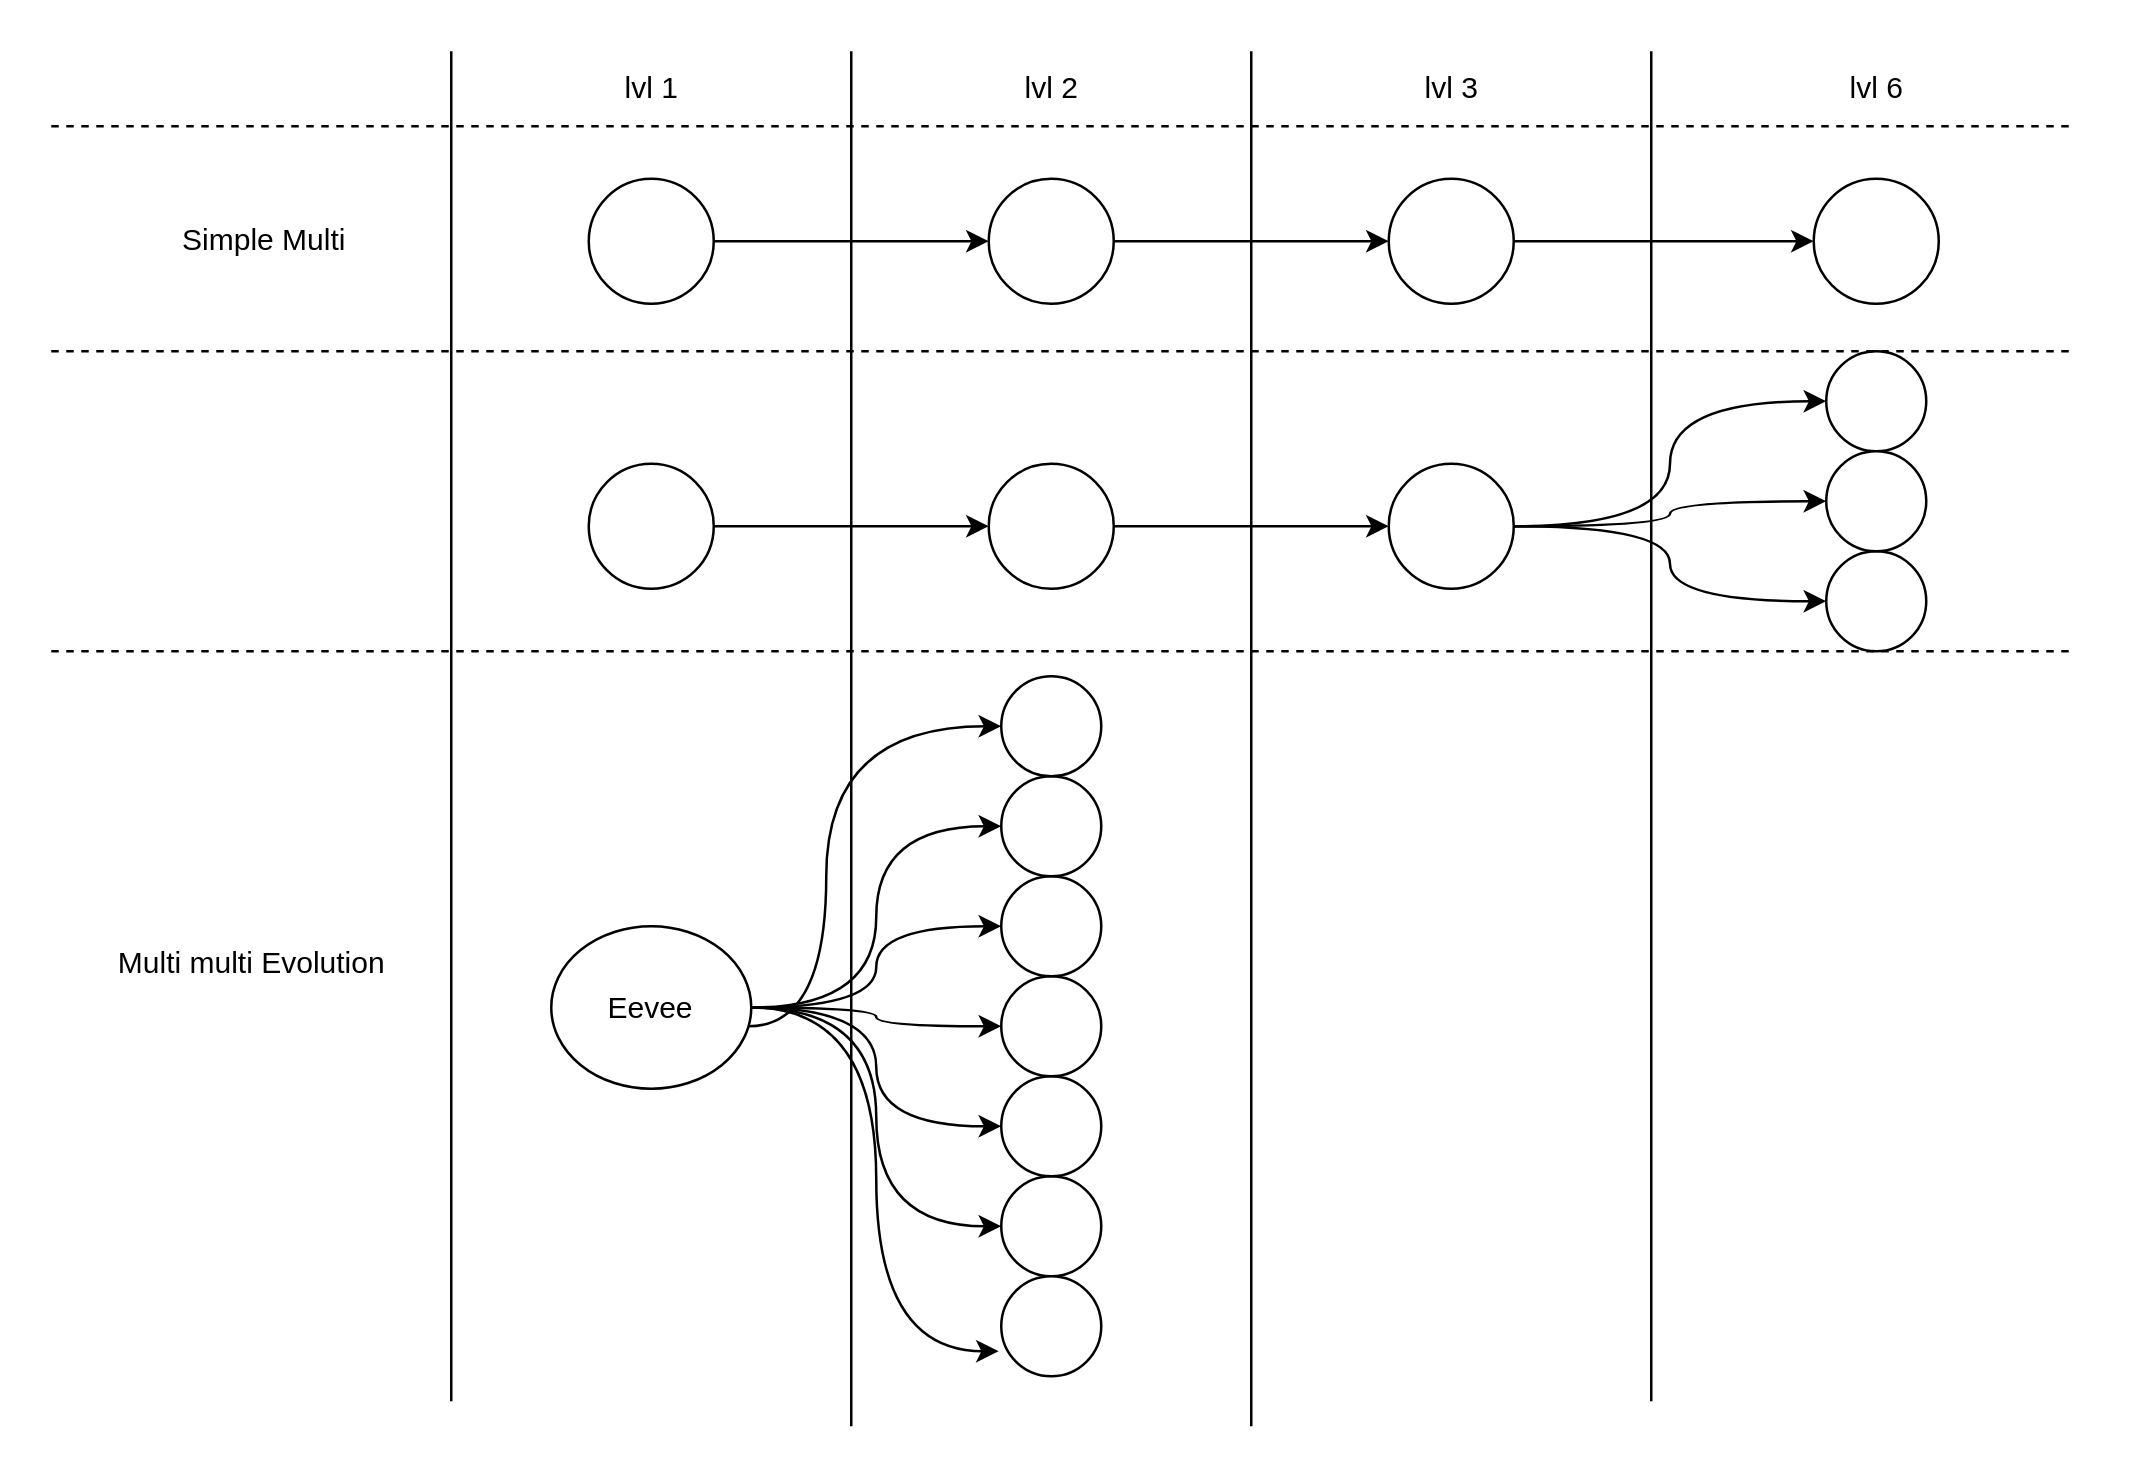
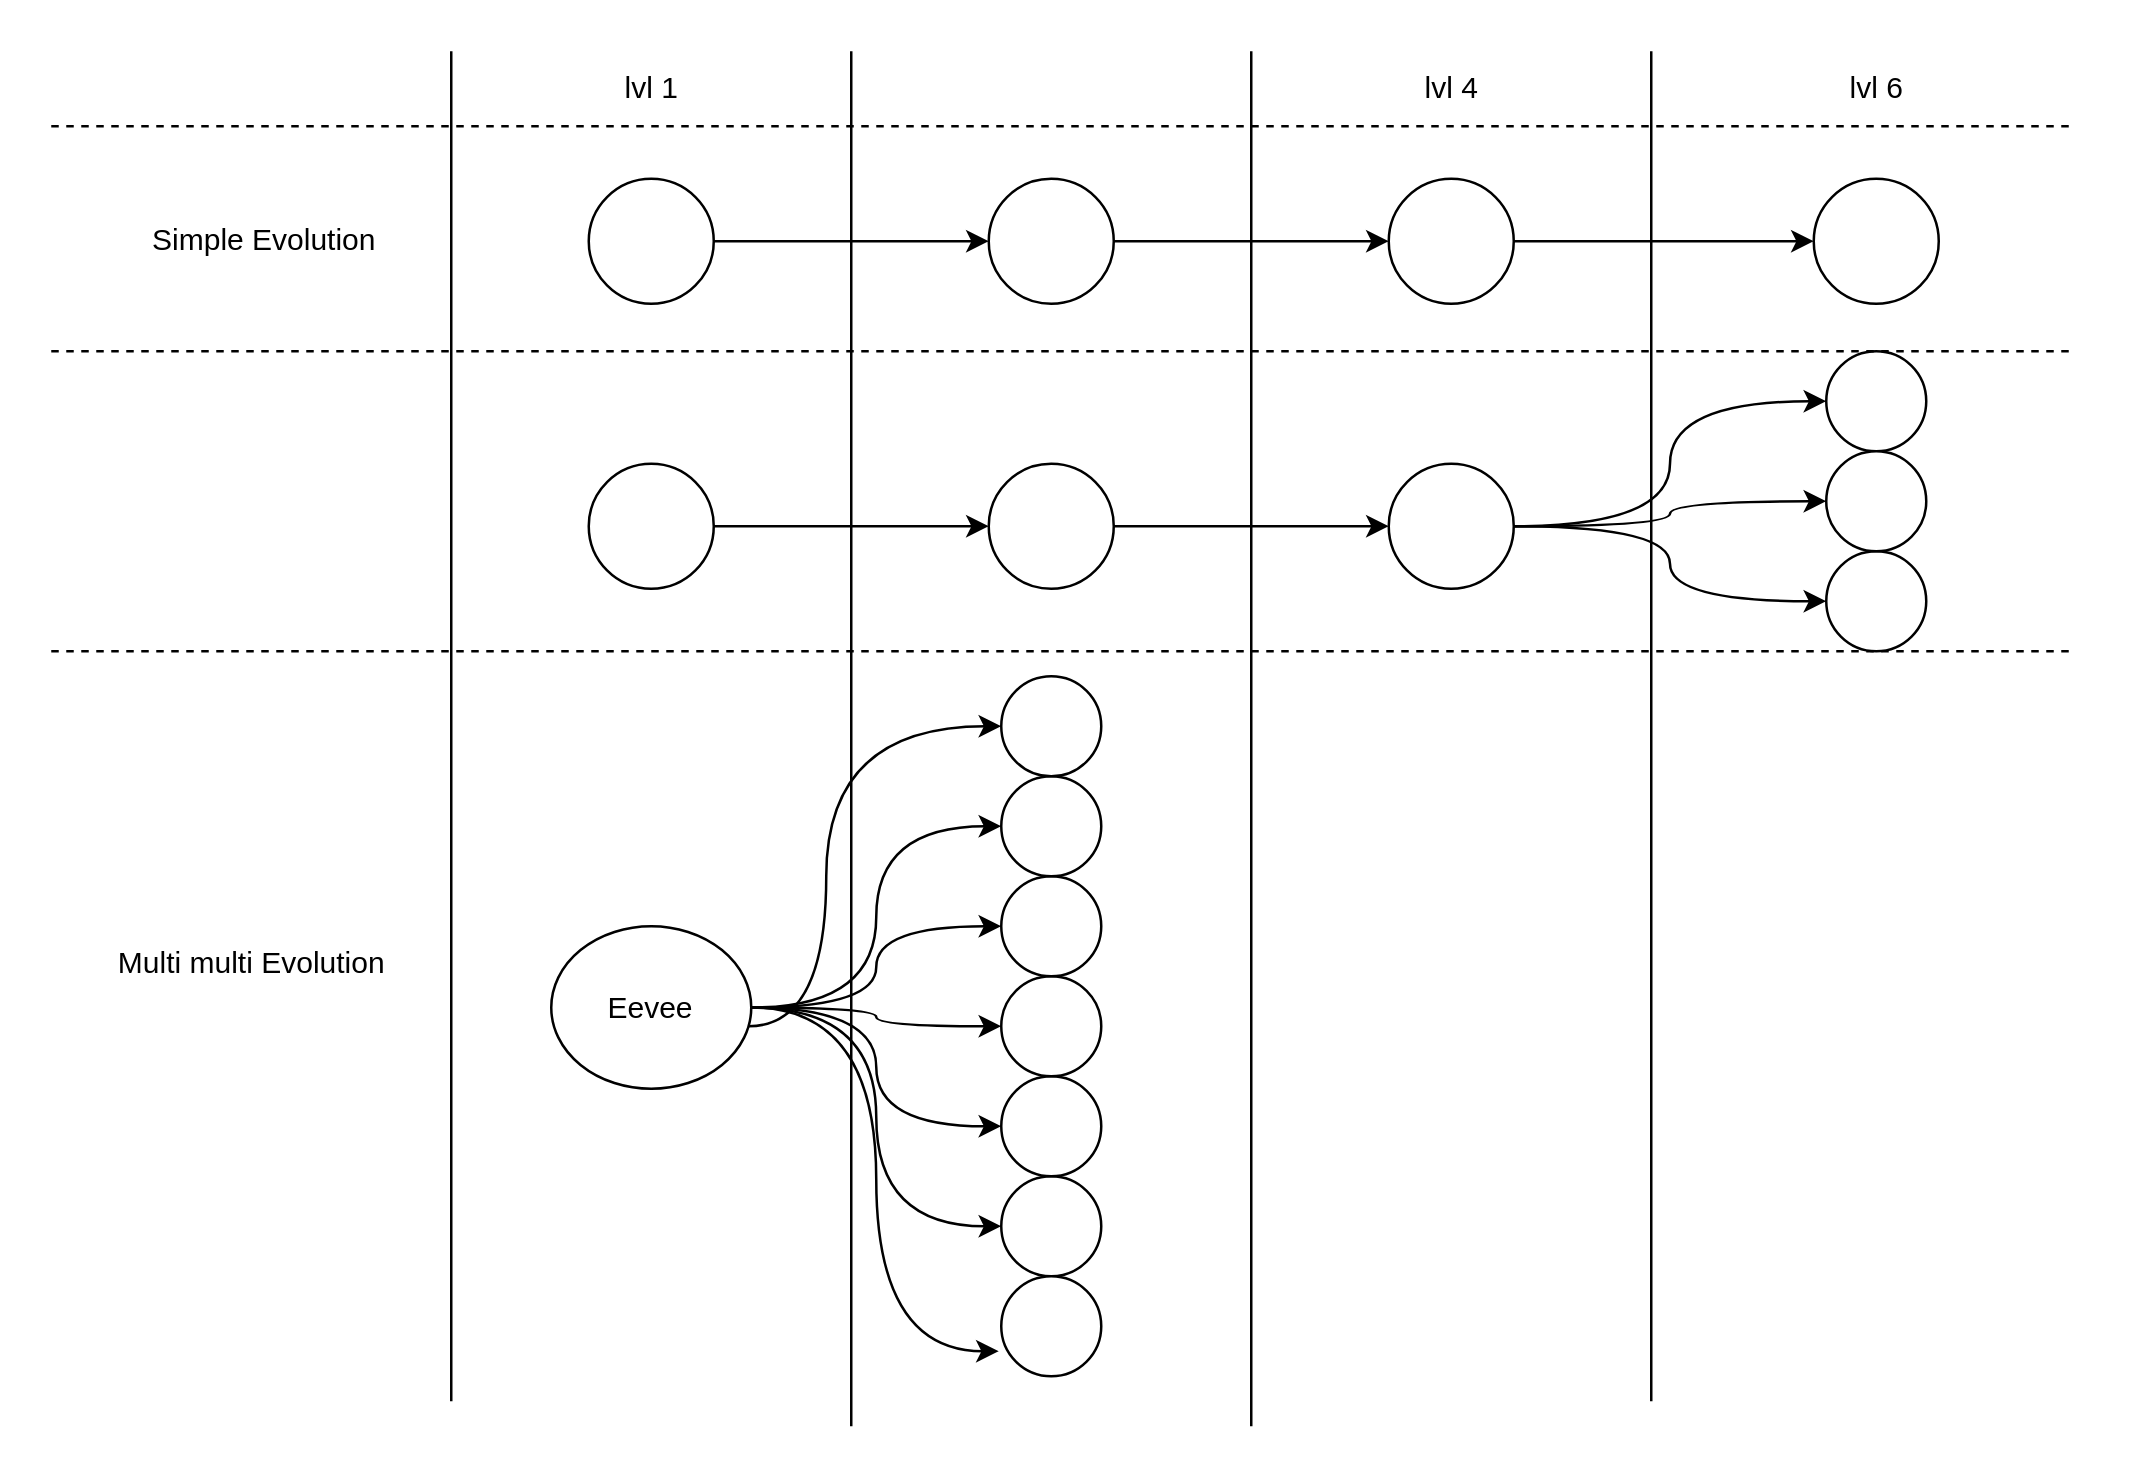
(1051, 89) -> none
(1453, 89) -> (1453, 89)
(265, 241) -> (265, 241)
